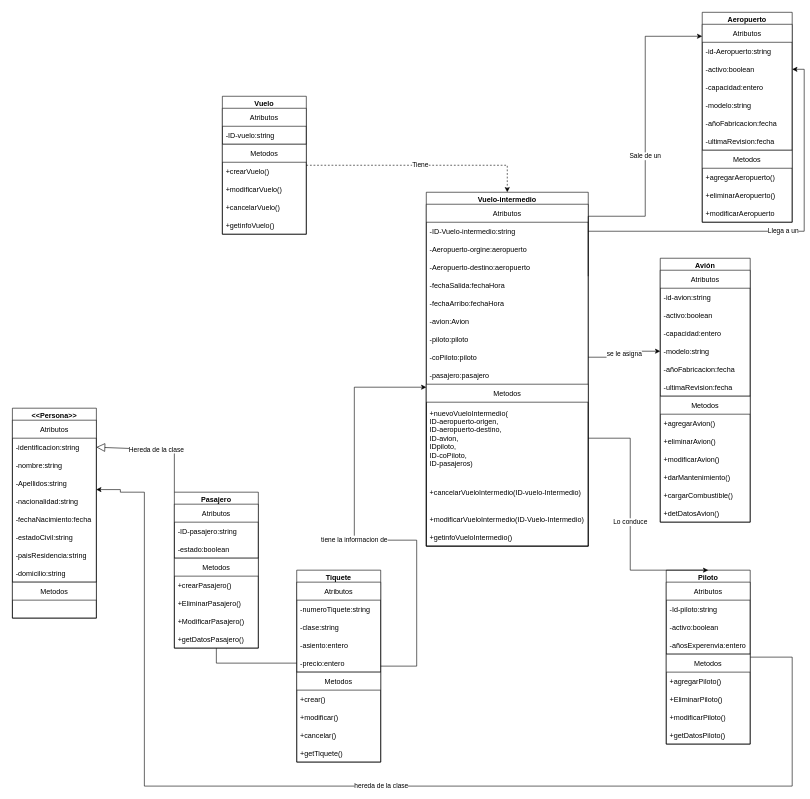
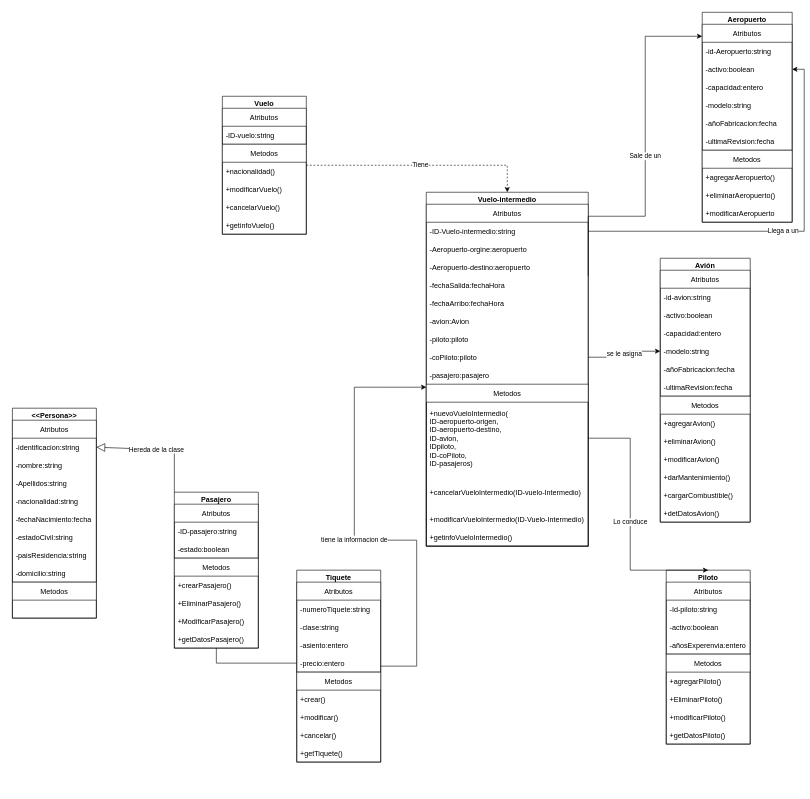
(251, 172) -> (253, 172)
(144, 639) -> none
